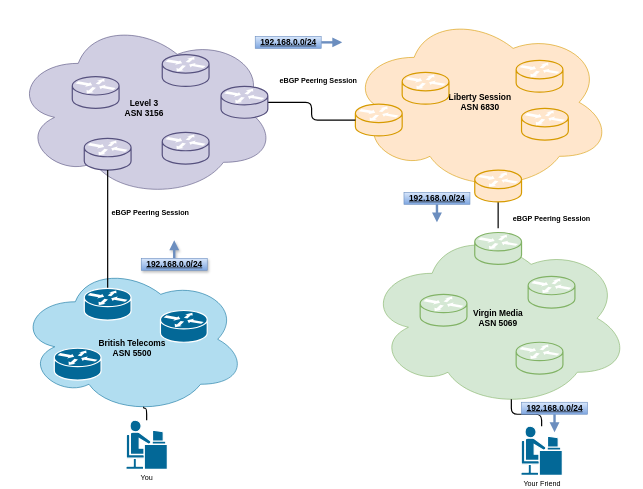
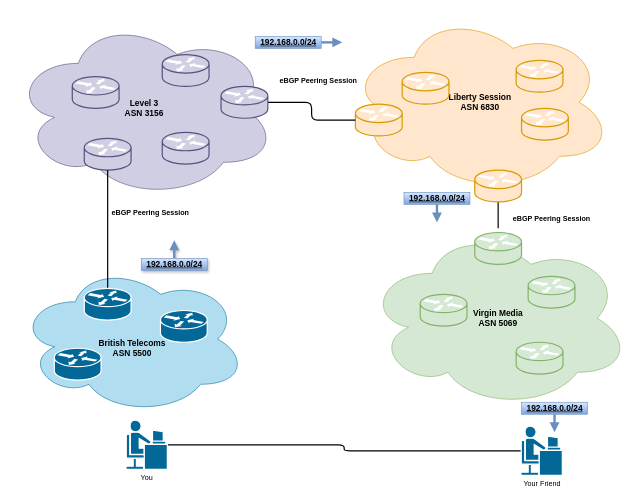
(146, 409) -> (344, 448)
(512, 411) -> none
